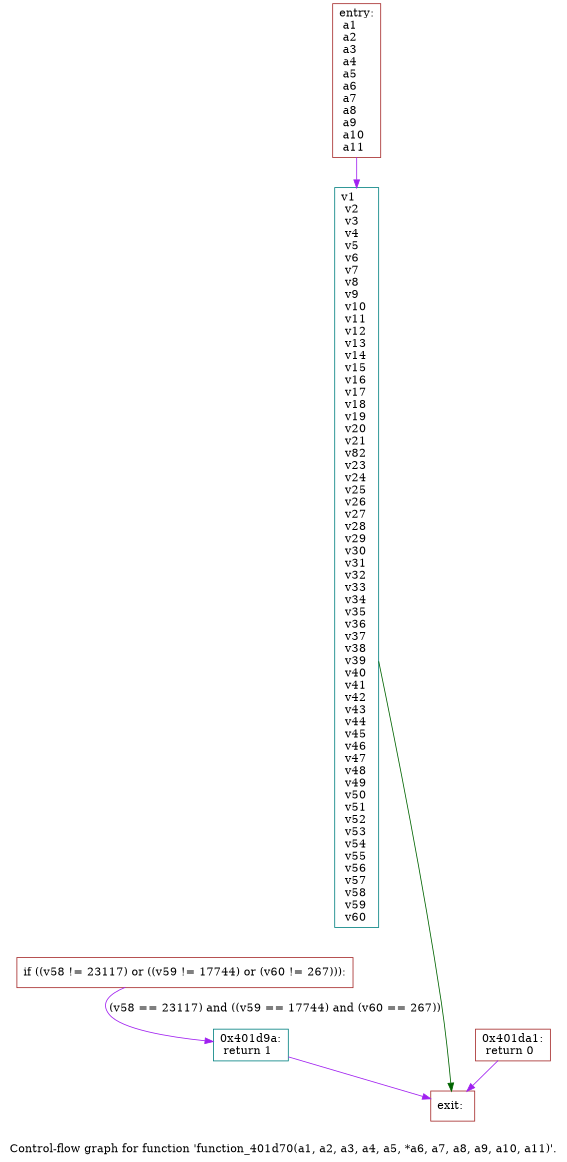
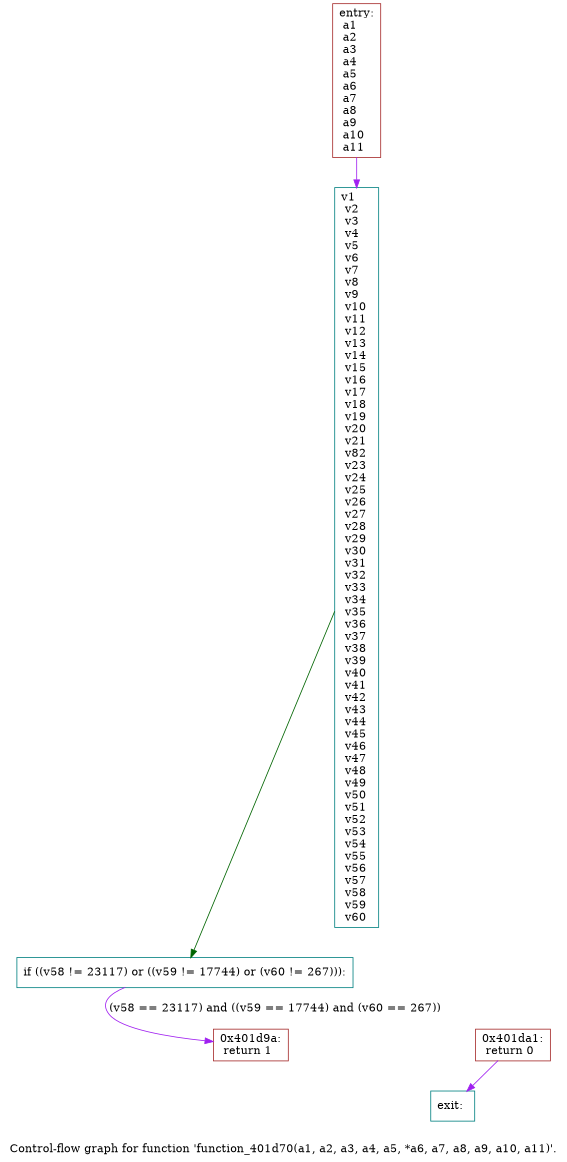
(420, 871) -> (264, 781)
(185, 973) -> (185, 973)
(251, 1045) -> (251, 1045)
(356, 1077) -> none
(453, 1106) -> (453, 1106)
